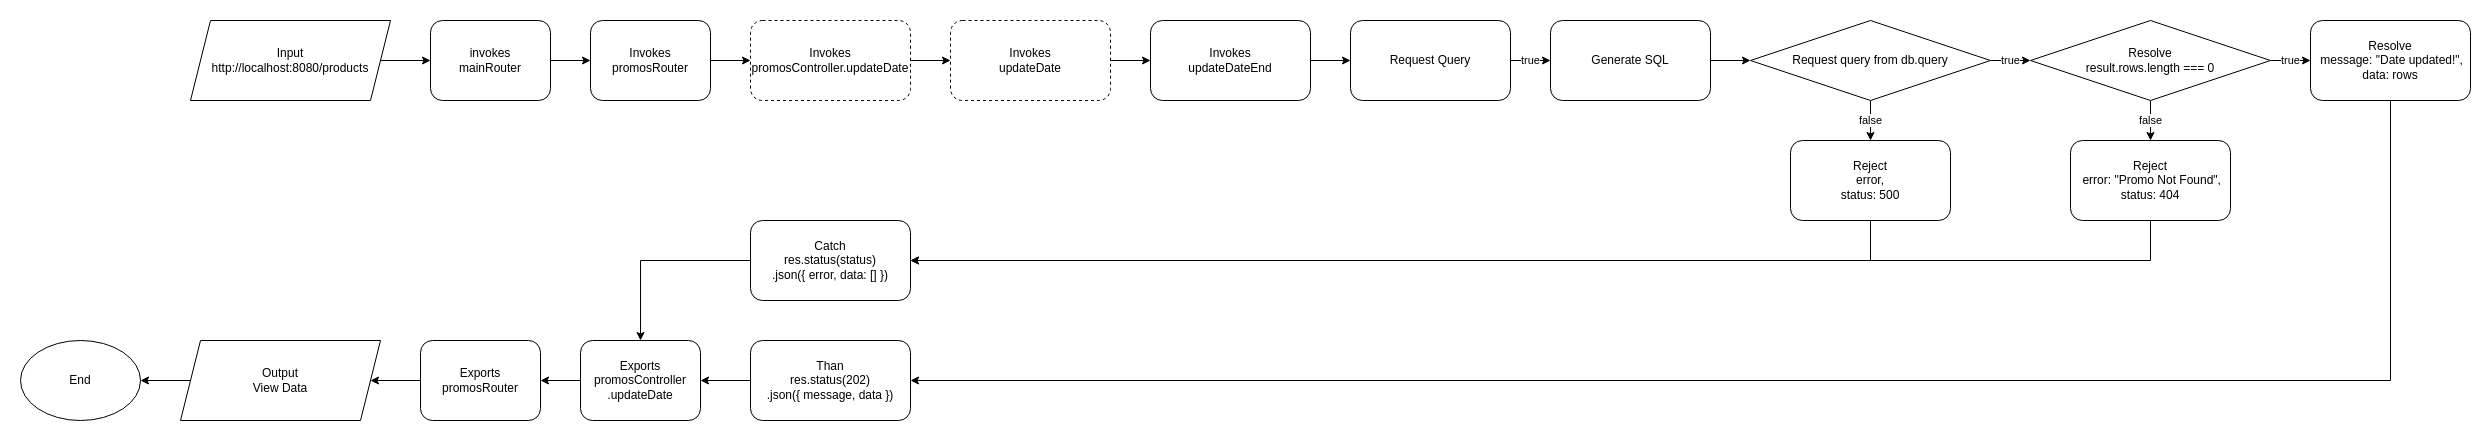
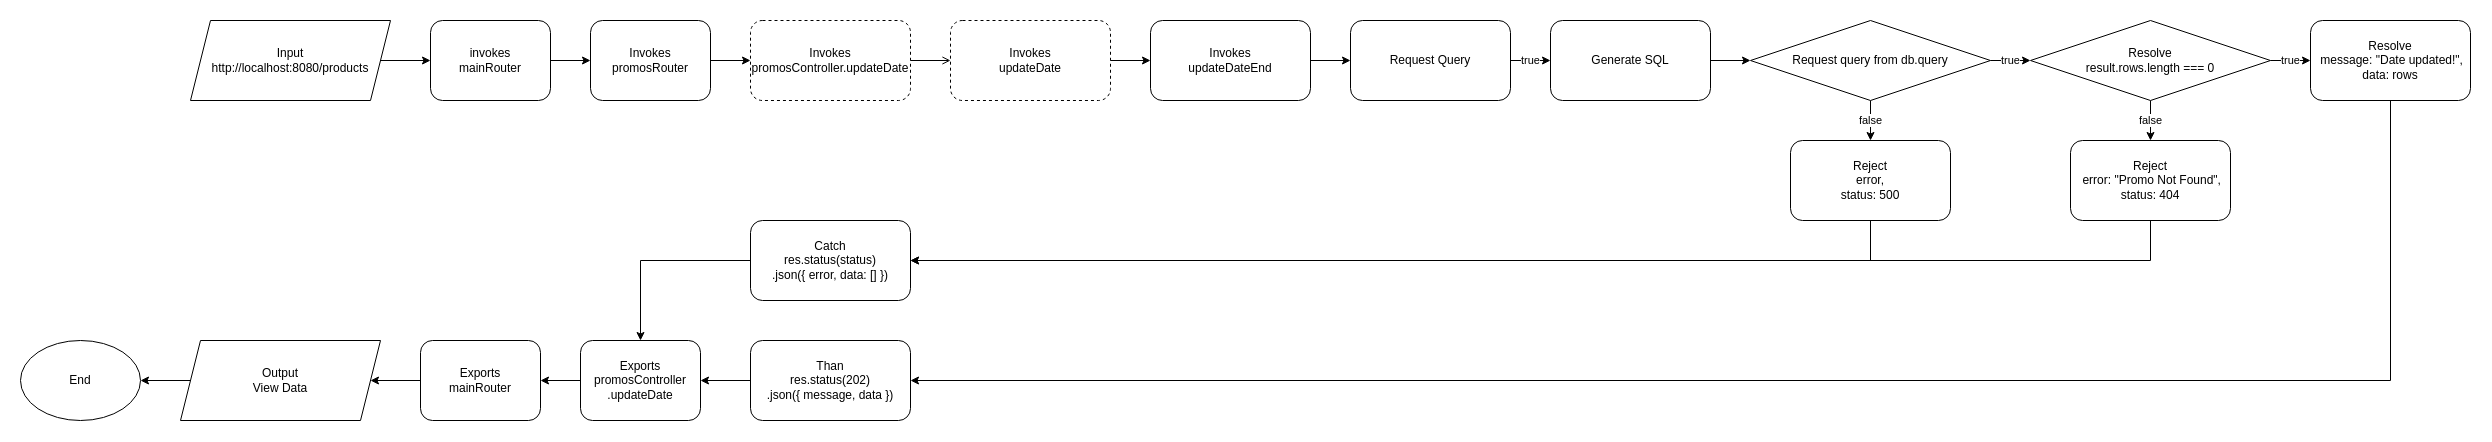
(942, 61) -> (944, 61)
(481, 381) -> (481, 381)
